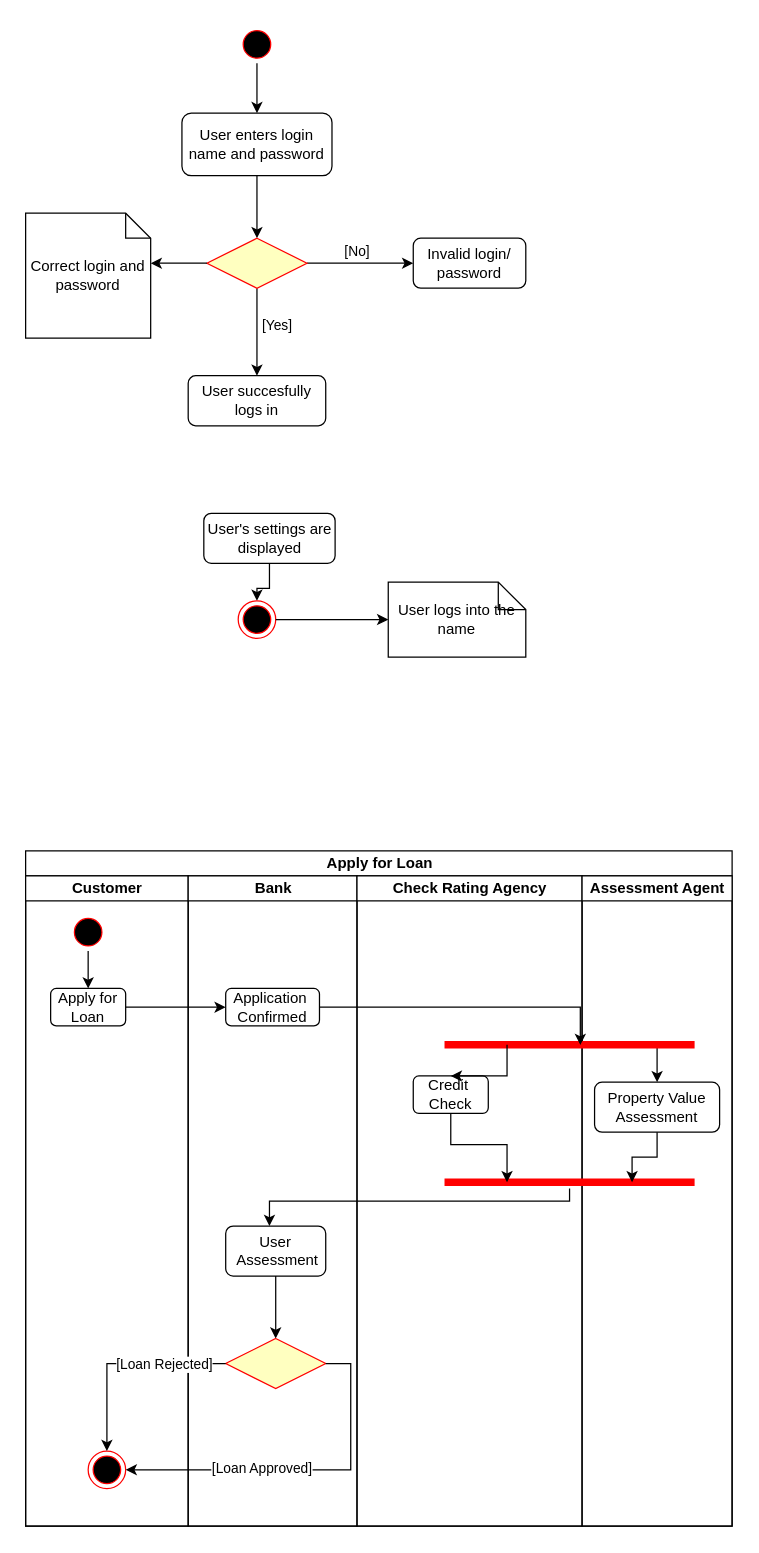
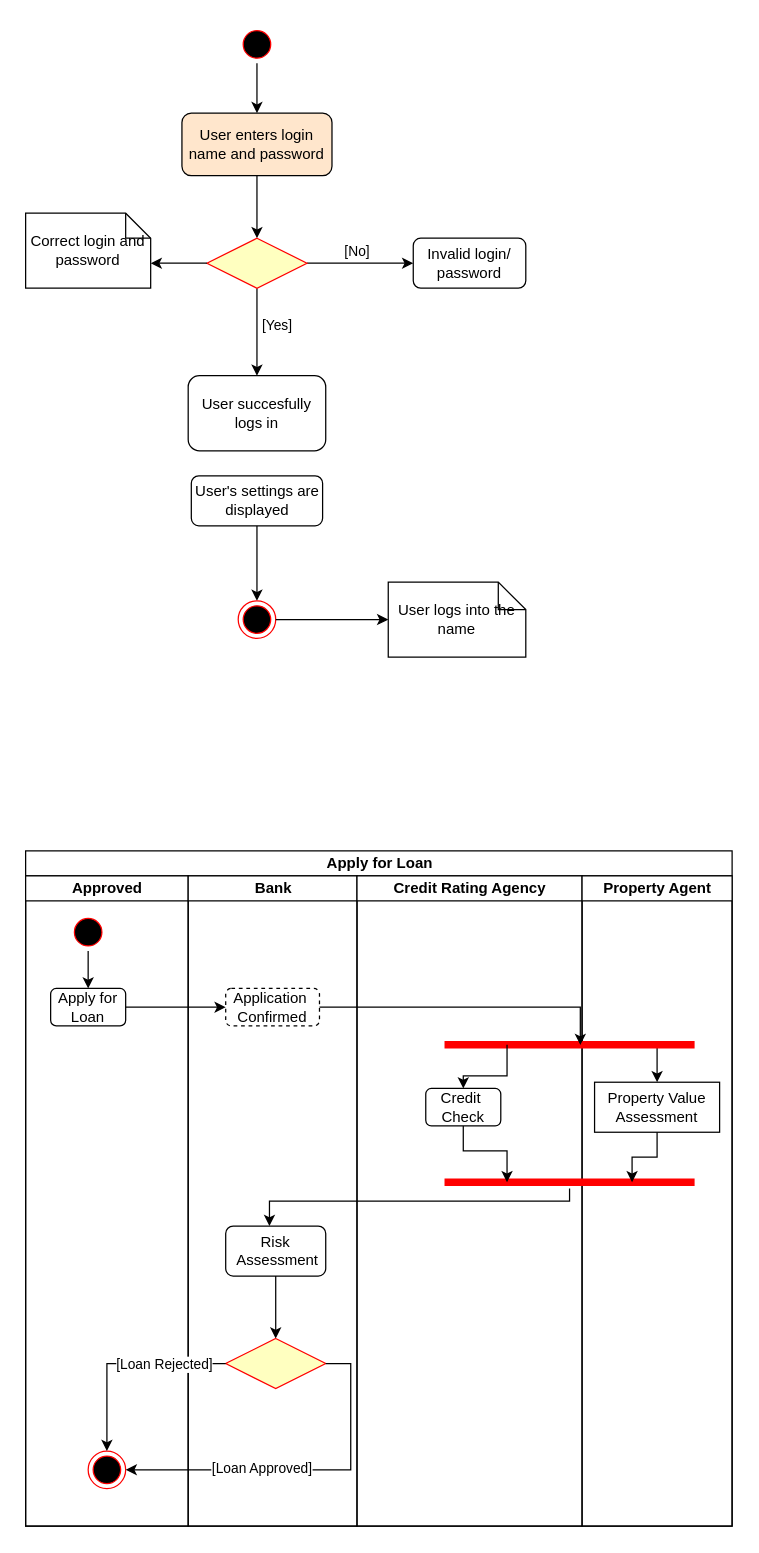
(257, 144) -> (257, 144)
(88, 276) -> (88, 251)
(257, 401) -> (257, 413)
(269, 538) -> (257, 501)
(108, 888) -> (108, 888)
(470, 888) -> (470, 888)
(658, 888) -> (658, 888)
(273, 1007) -> (273, 1007)
(451, 1094) -> (463, 1107)
(657, 1107) -> (657, 1107)
(276, 1251) -> (276, 1251)
